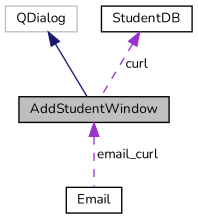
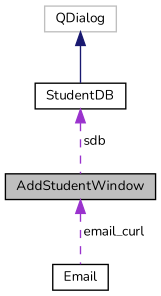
(135, 64) -> (93, 141)
(71, 70) -> (80, 64)
